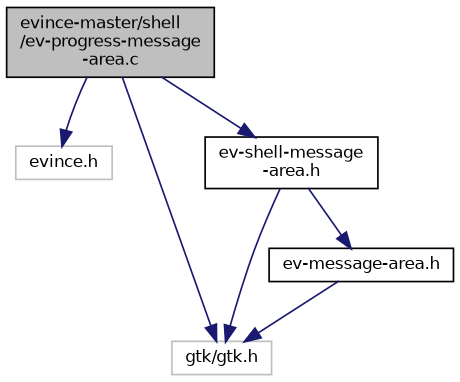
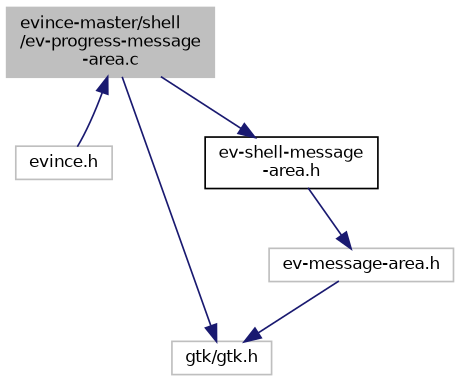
(110, 42) -> (110, 42)
(76, 103) -> (91, 120)
(252, 256) -> none
(361, 265) -> (361, 265)
